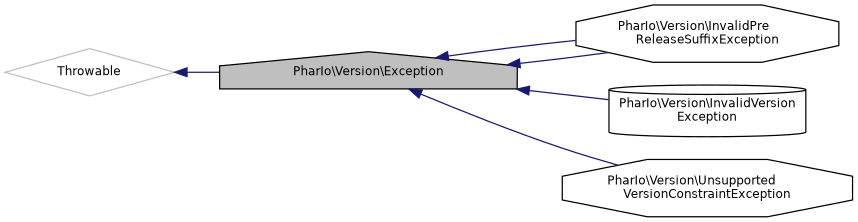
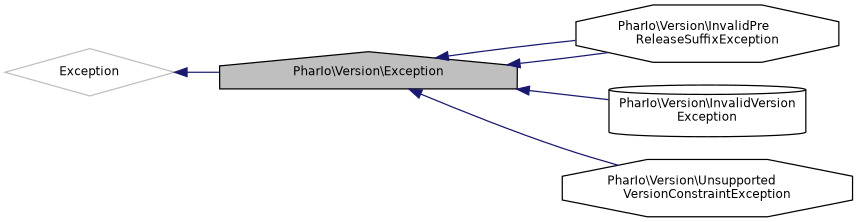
(90, 72) -> (90, 72)
